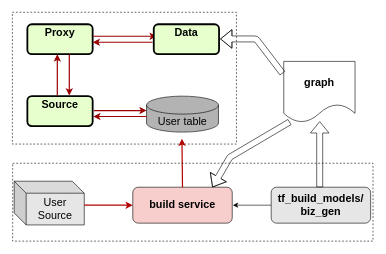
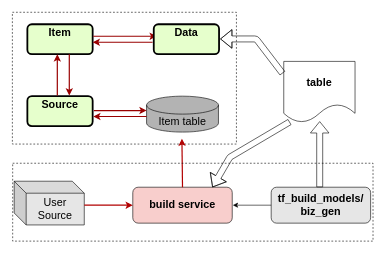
(60, 24) -> (60, 24)
(320, 83) -> (320, 83)
(183, 122) -> (183, 122)
